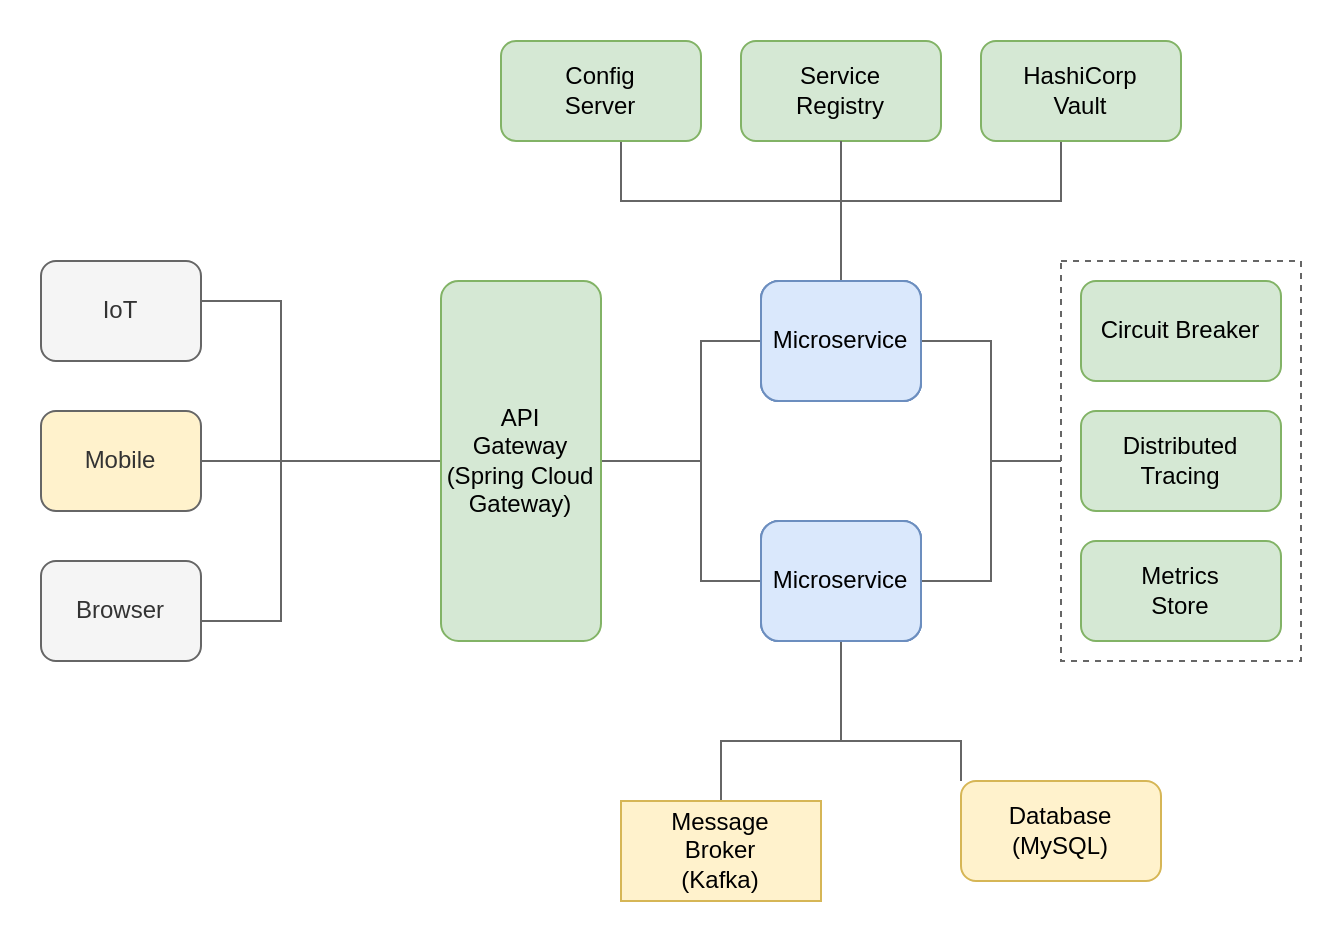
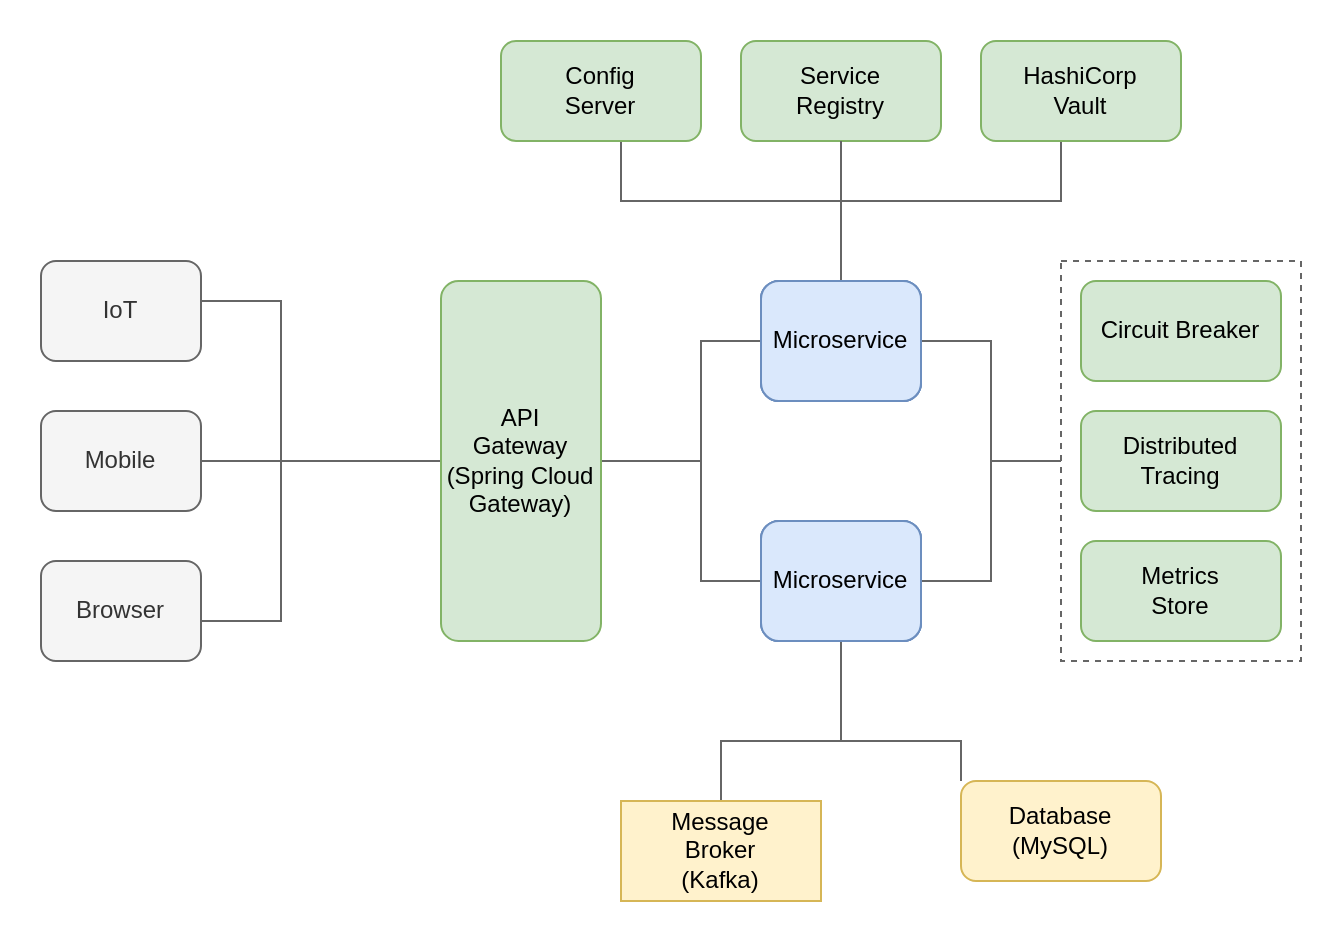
(121, 461) -> (121, 461)
